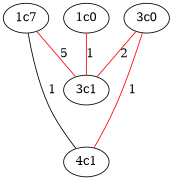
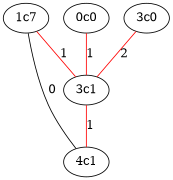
(86, 18) -> (86, 18)
(64, 54) -> (64, 54)
(52, 90) -> (52, 90)
(122, 92) -> (86, 126)
